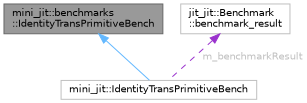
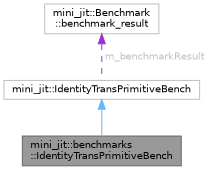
(235, 19) -> (102, 19)
(128, 60) -> (102, 123)
